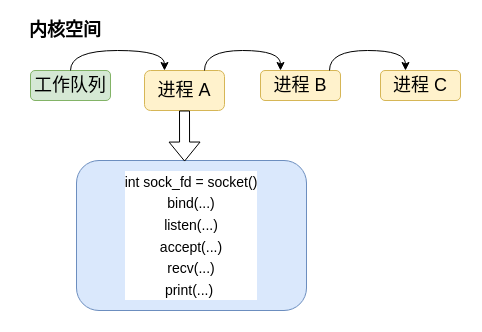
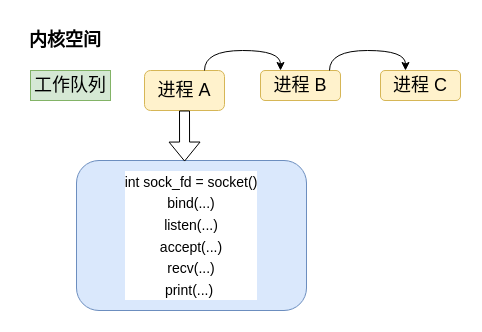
(66, 31) -> (66, 41)
(115, 51) -> none
(71, 86) -> (71, 86)
